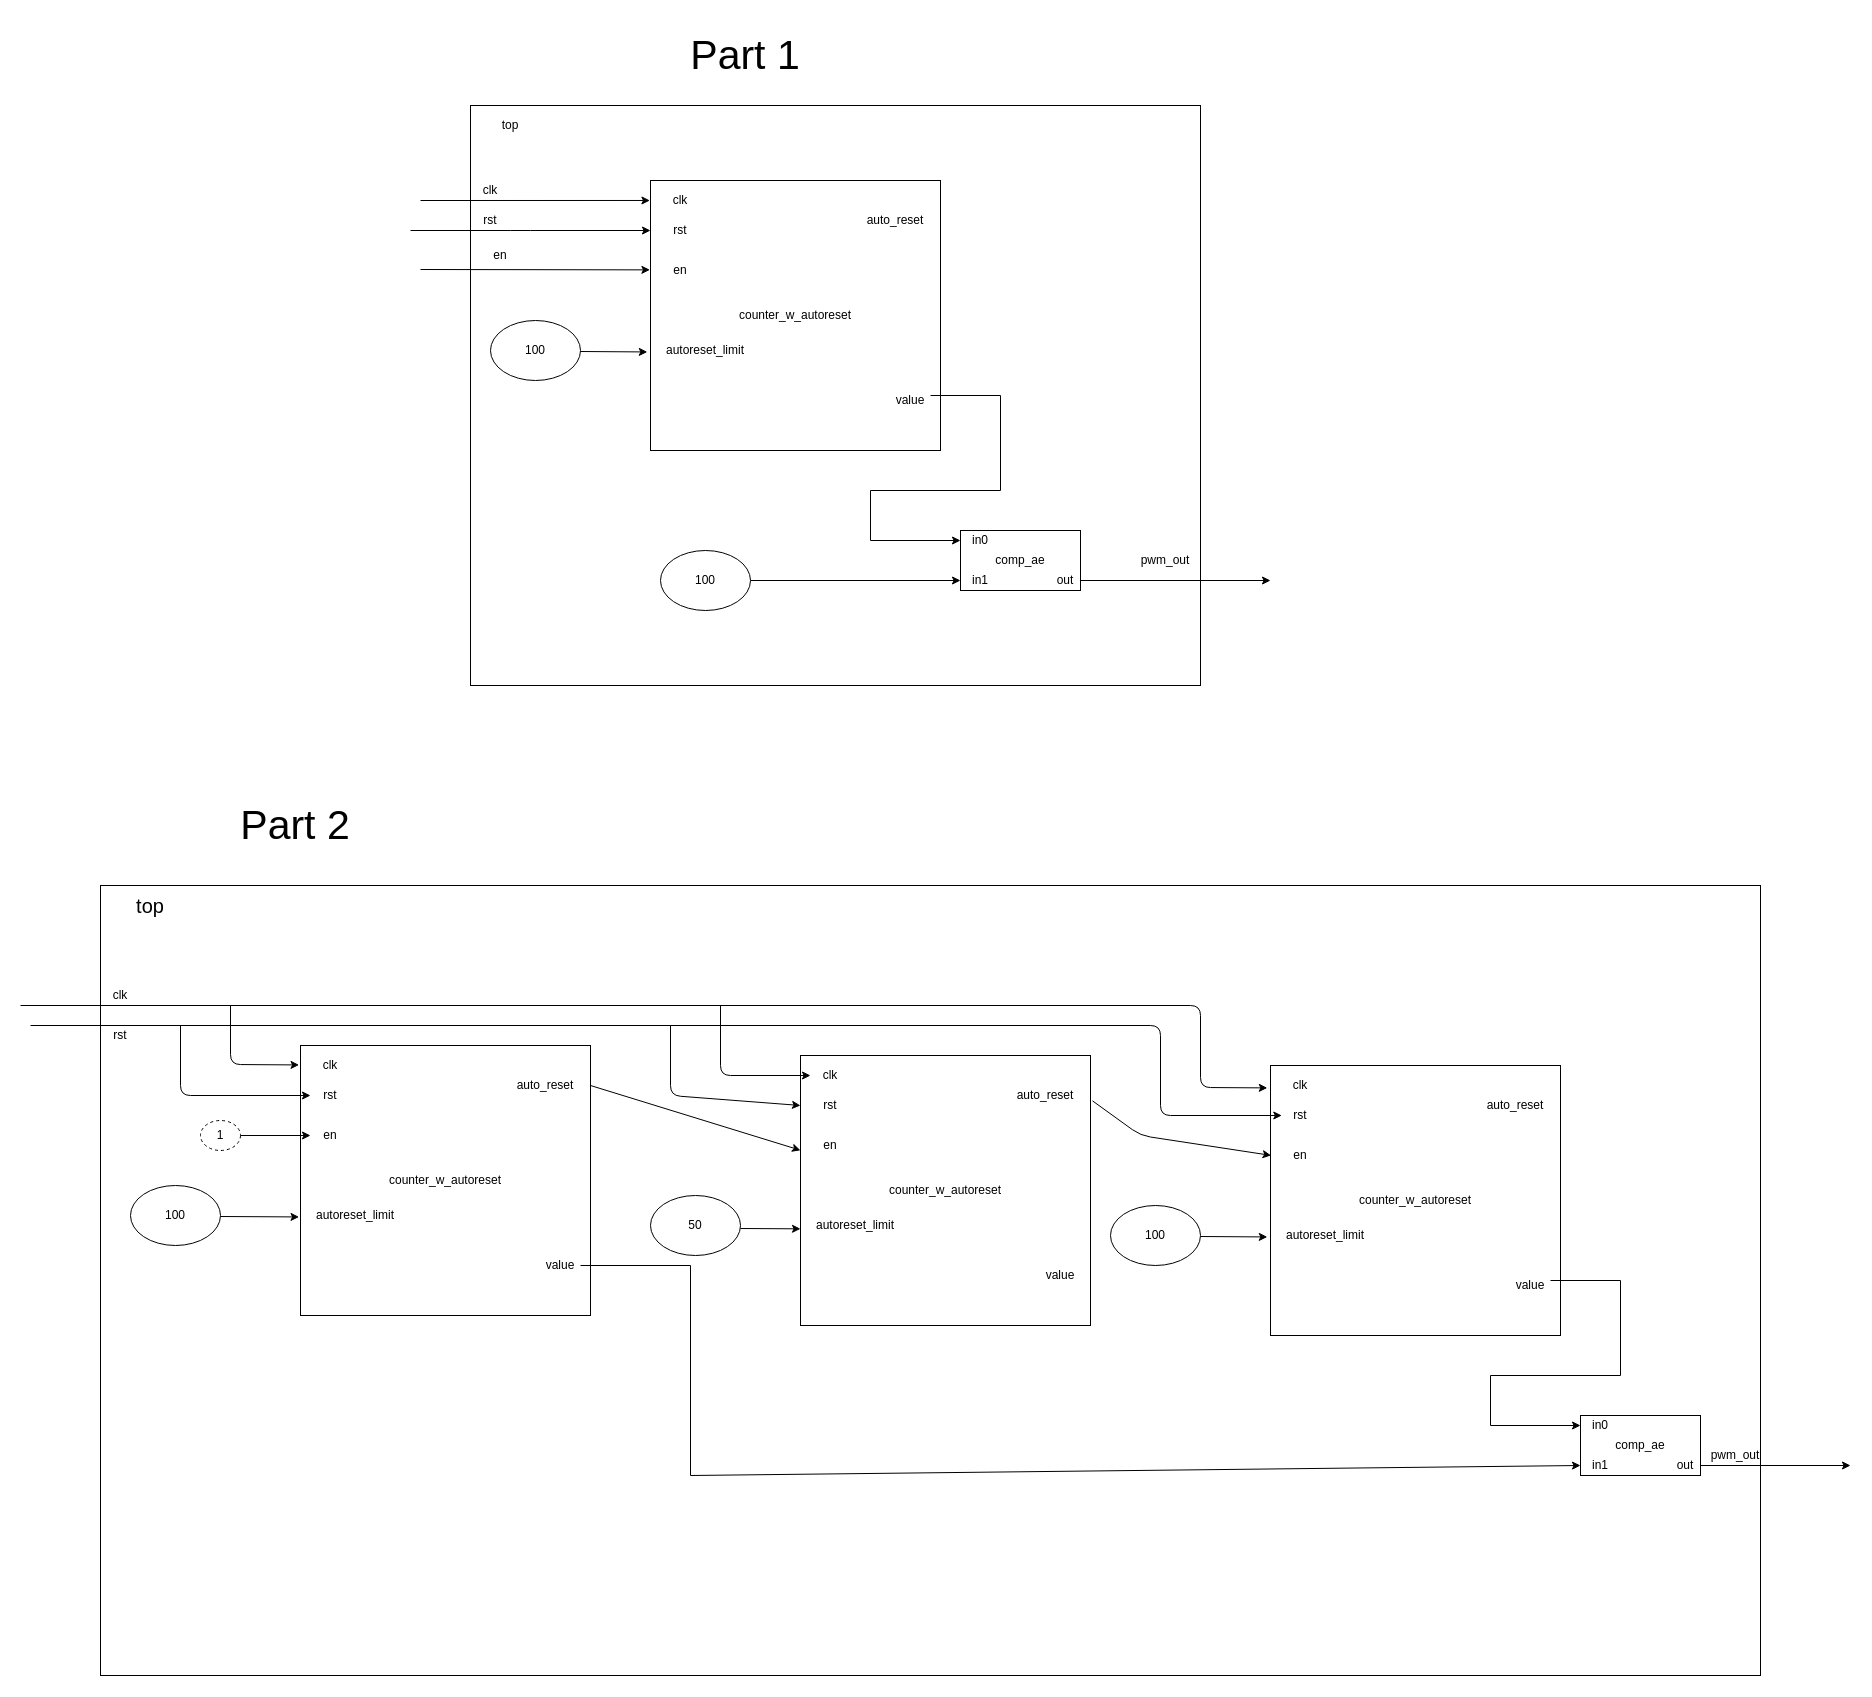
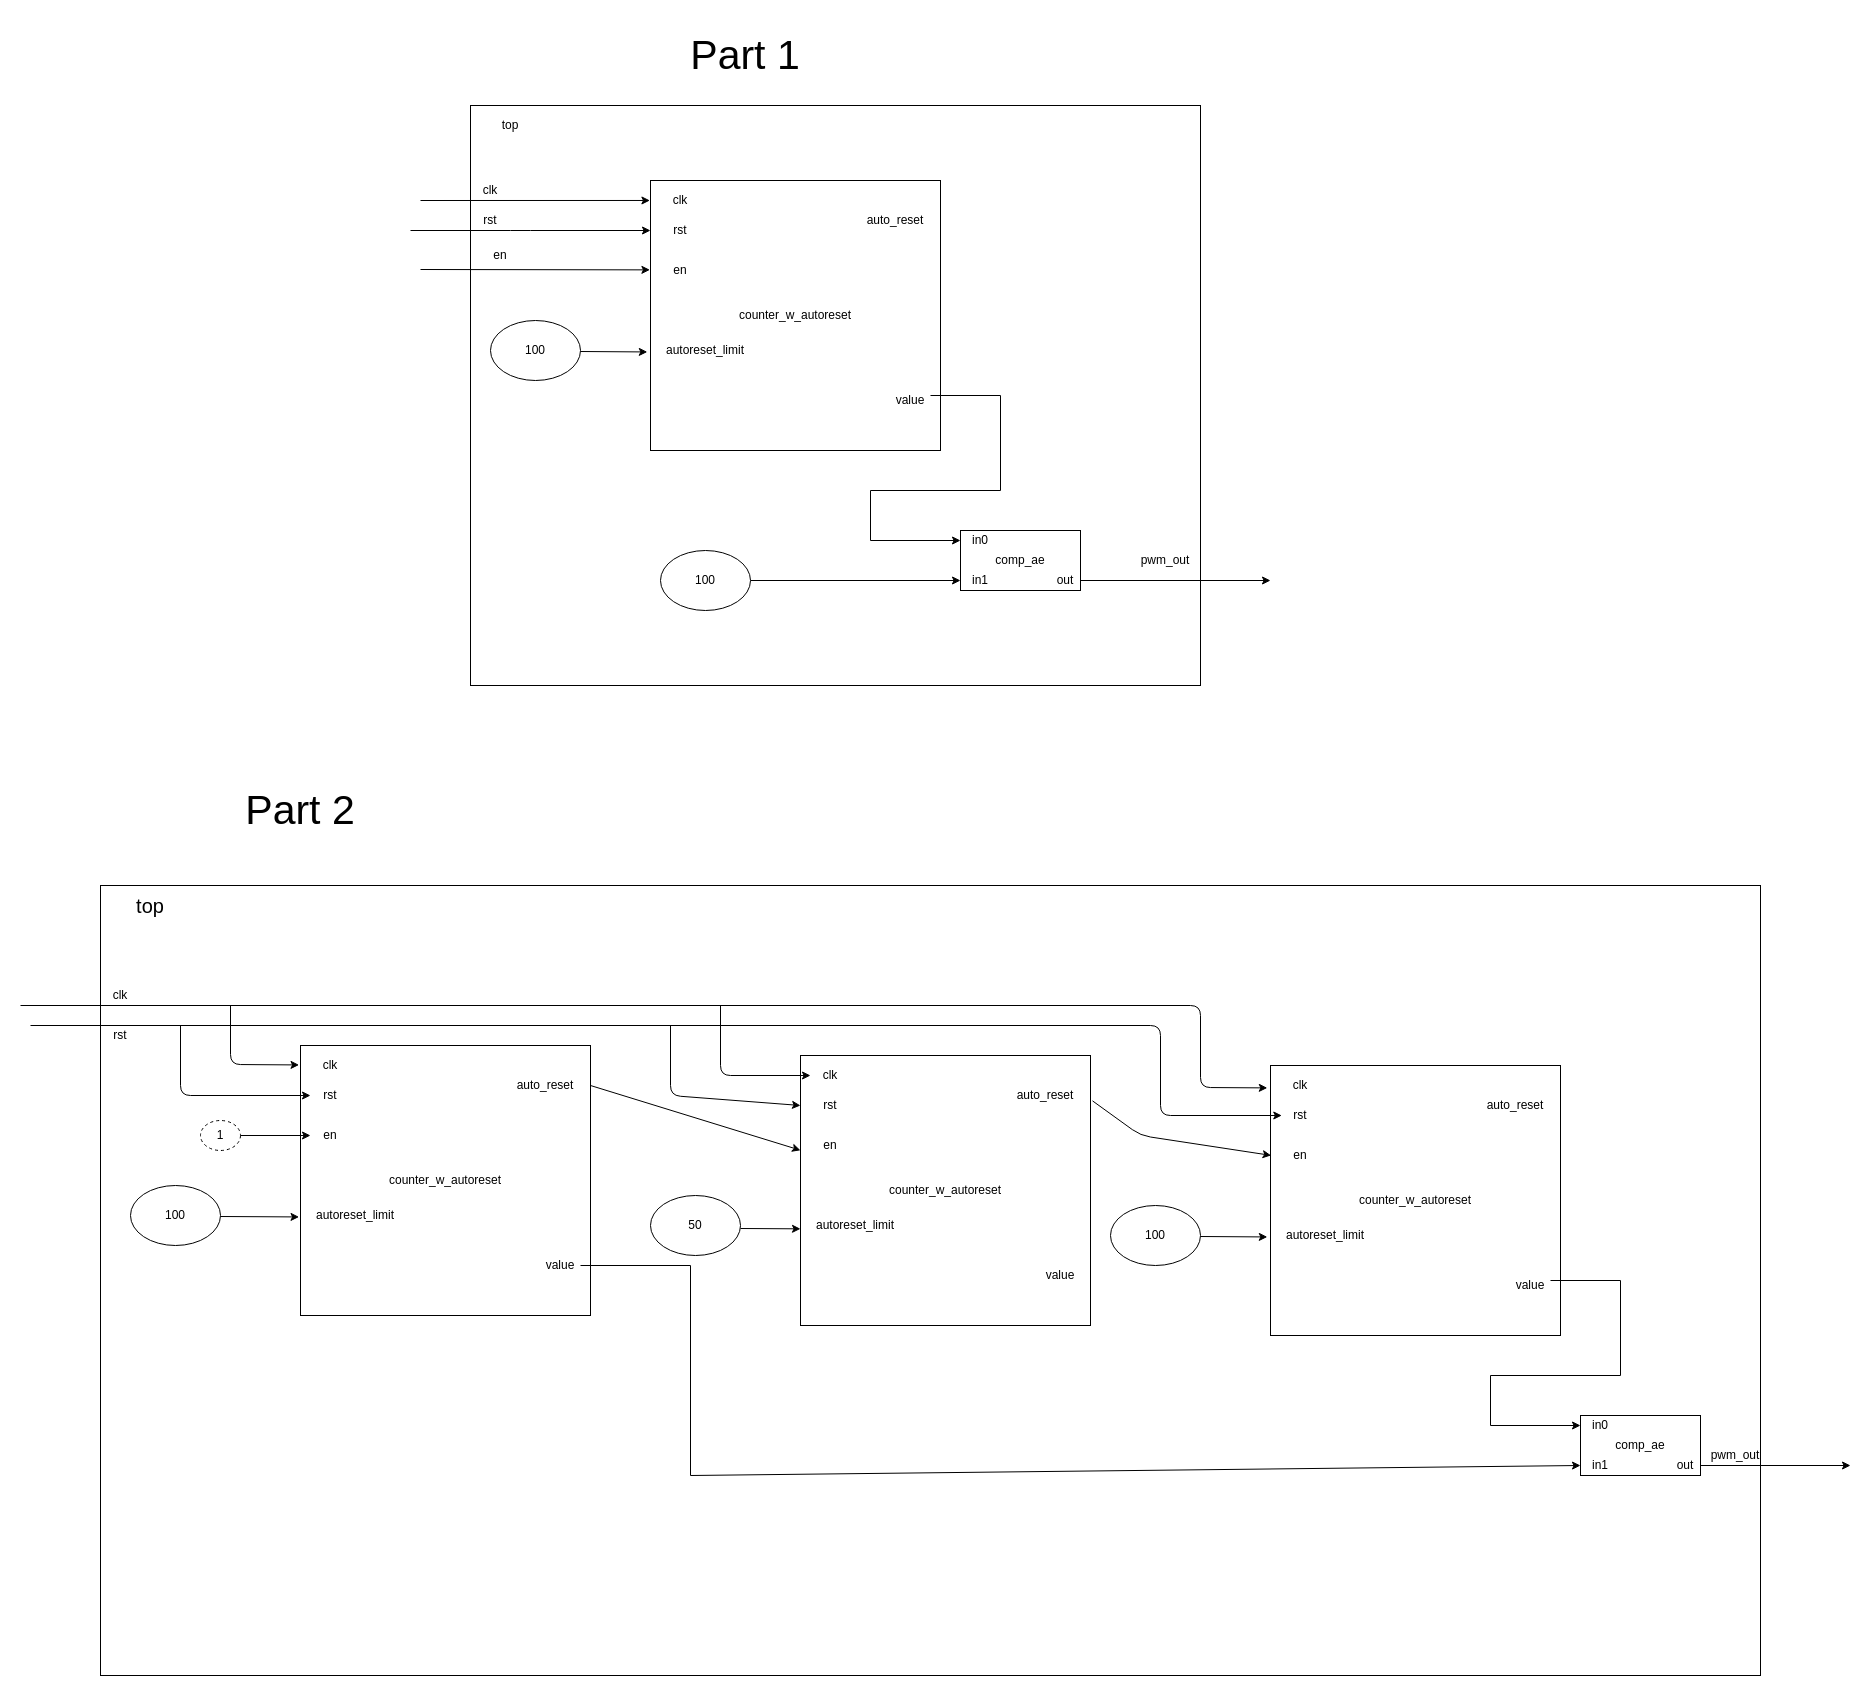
(296, 826) -> (301, 811)
